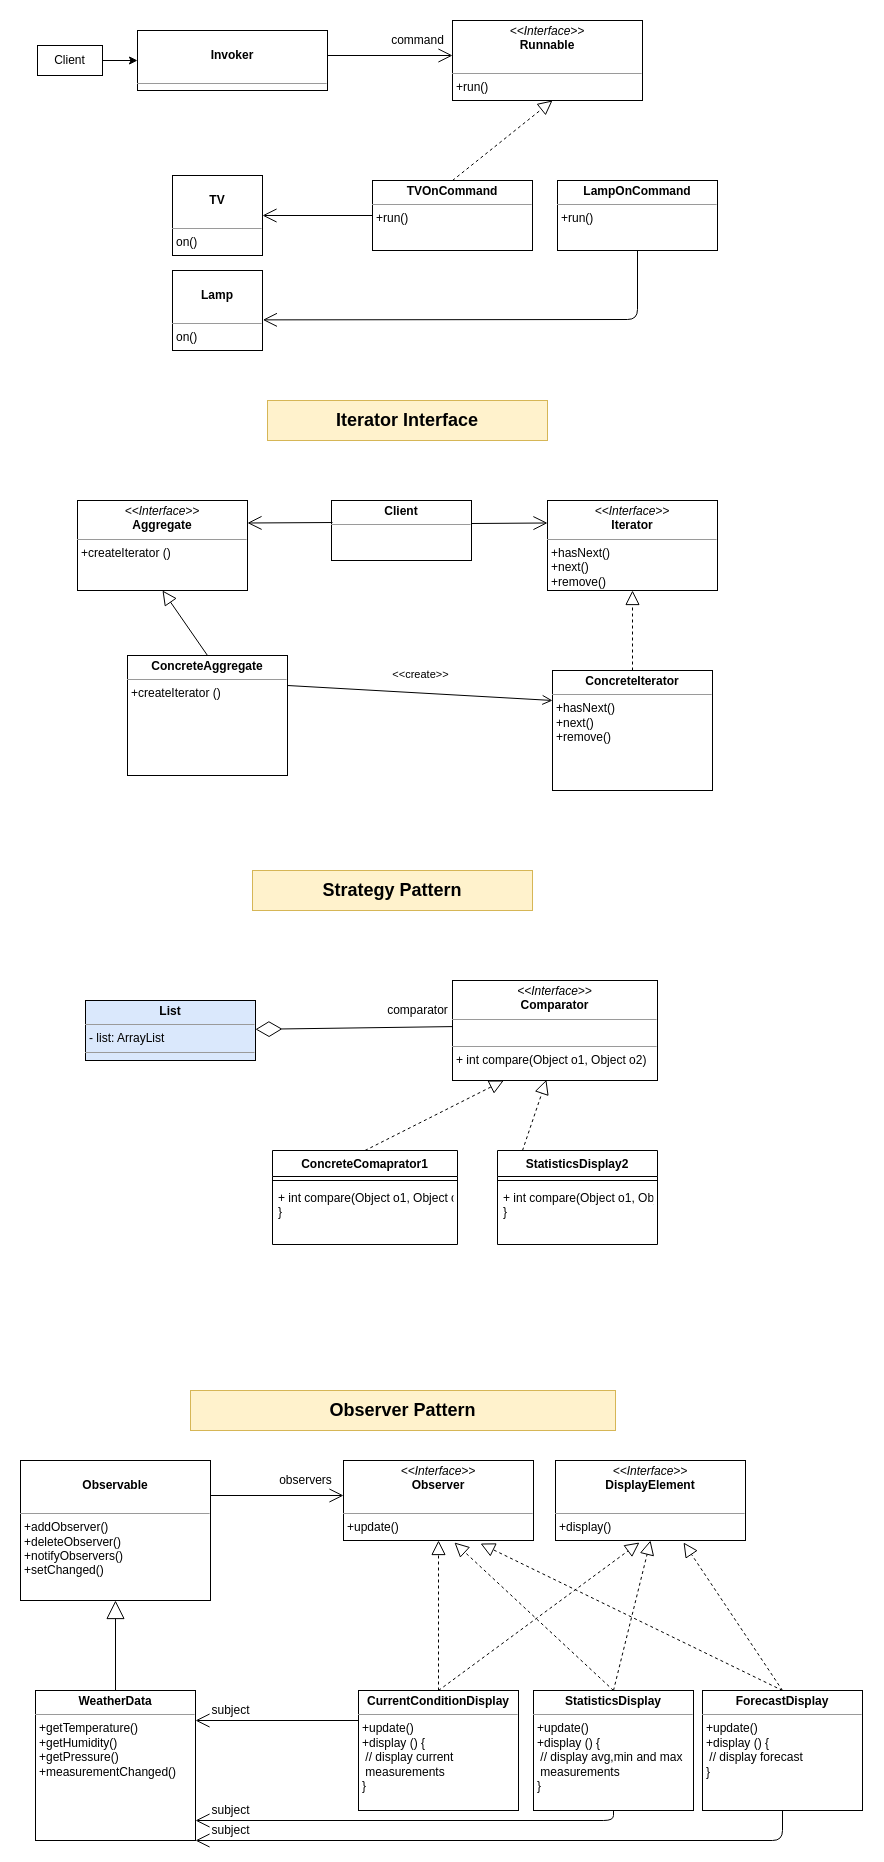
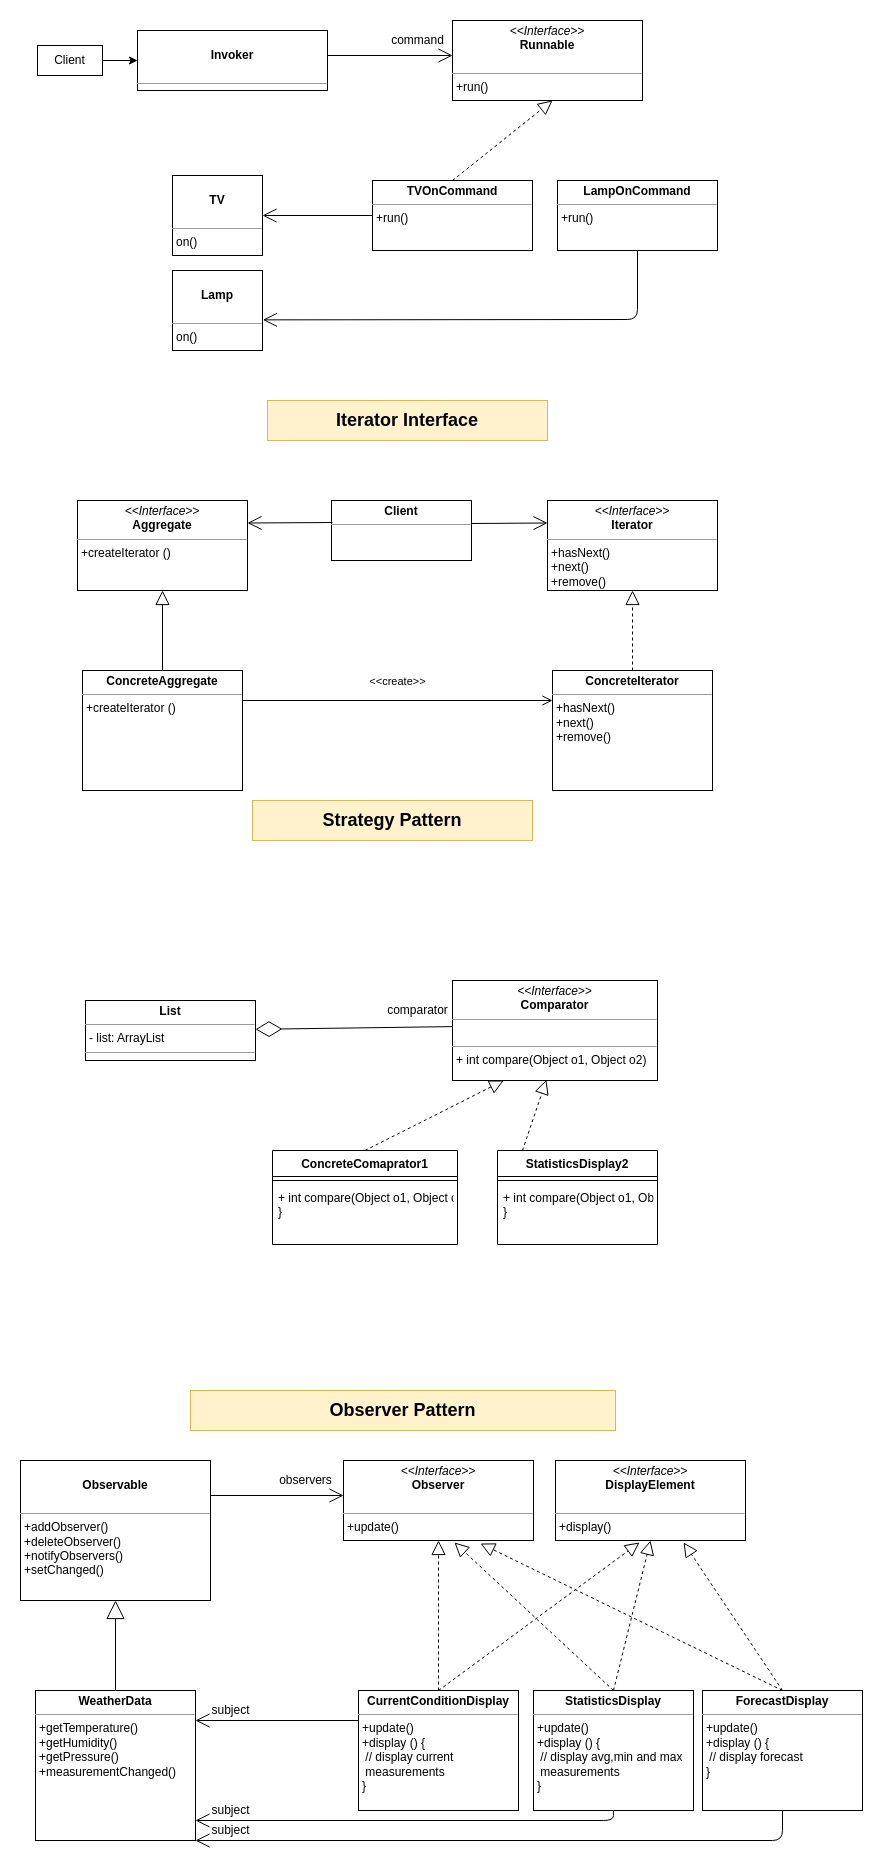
(208, 716) -> (163, 731)
(393, 891) -> (393, 821)
(171, 1031) -> (171, 1031)
